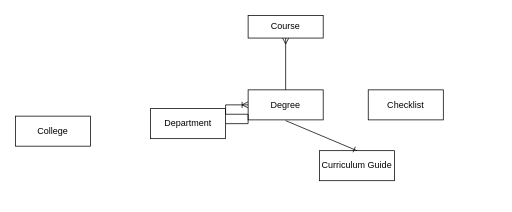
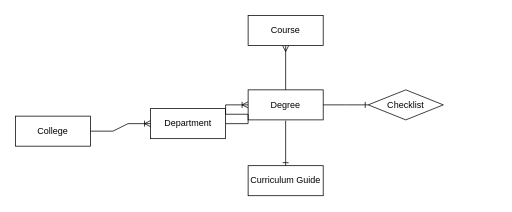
(285, 27) -> (285, 30)
none -> (345, 105)
(405, 105) -> (405, 105)
none -> (120, 127)
(357, 165) -> (285, 180)
